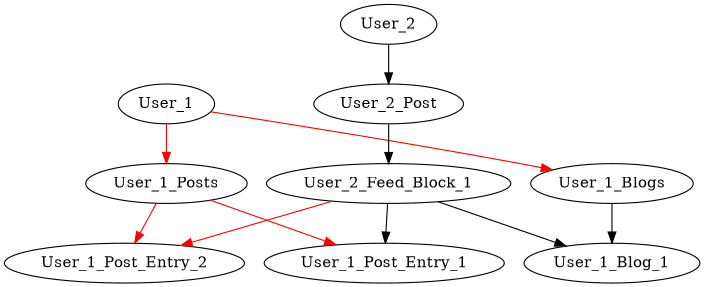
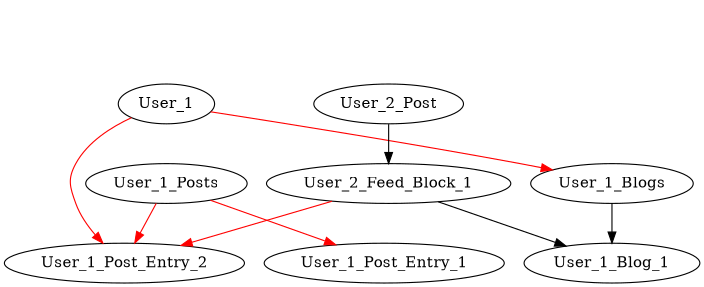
(389, 24) -> none
(166, 138) -> (75, 166)
(387, 218) -> none
